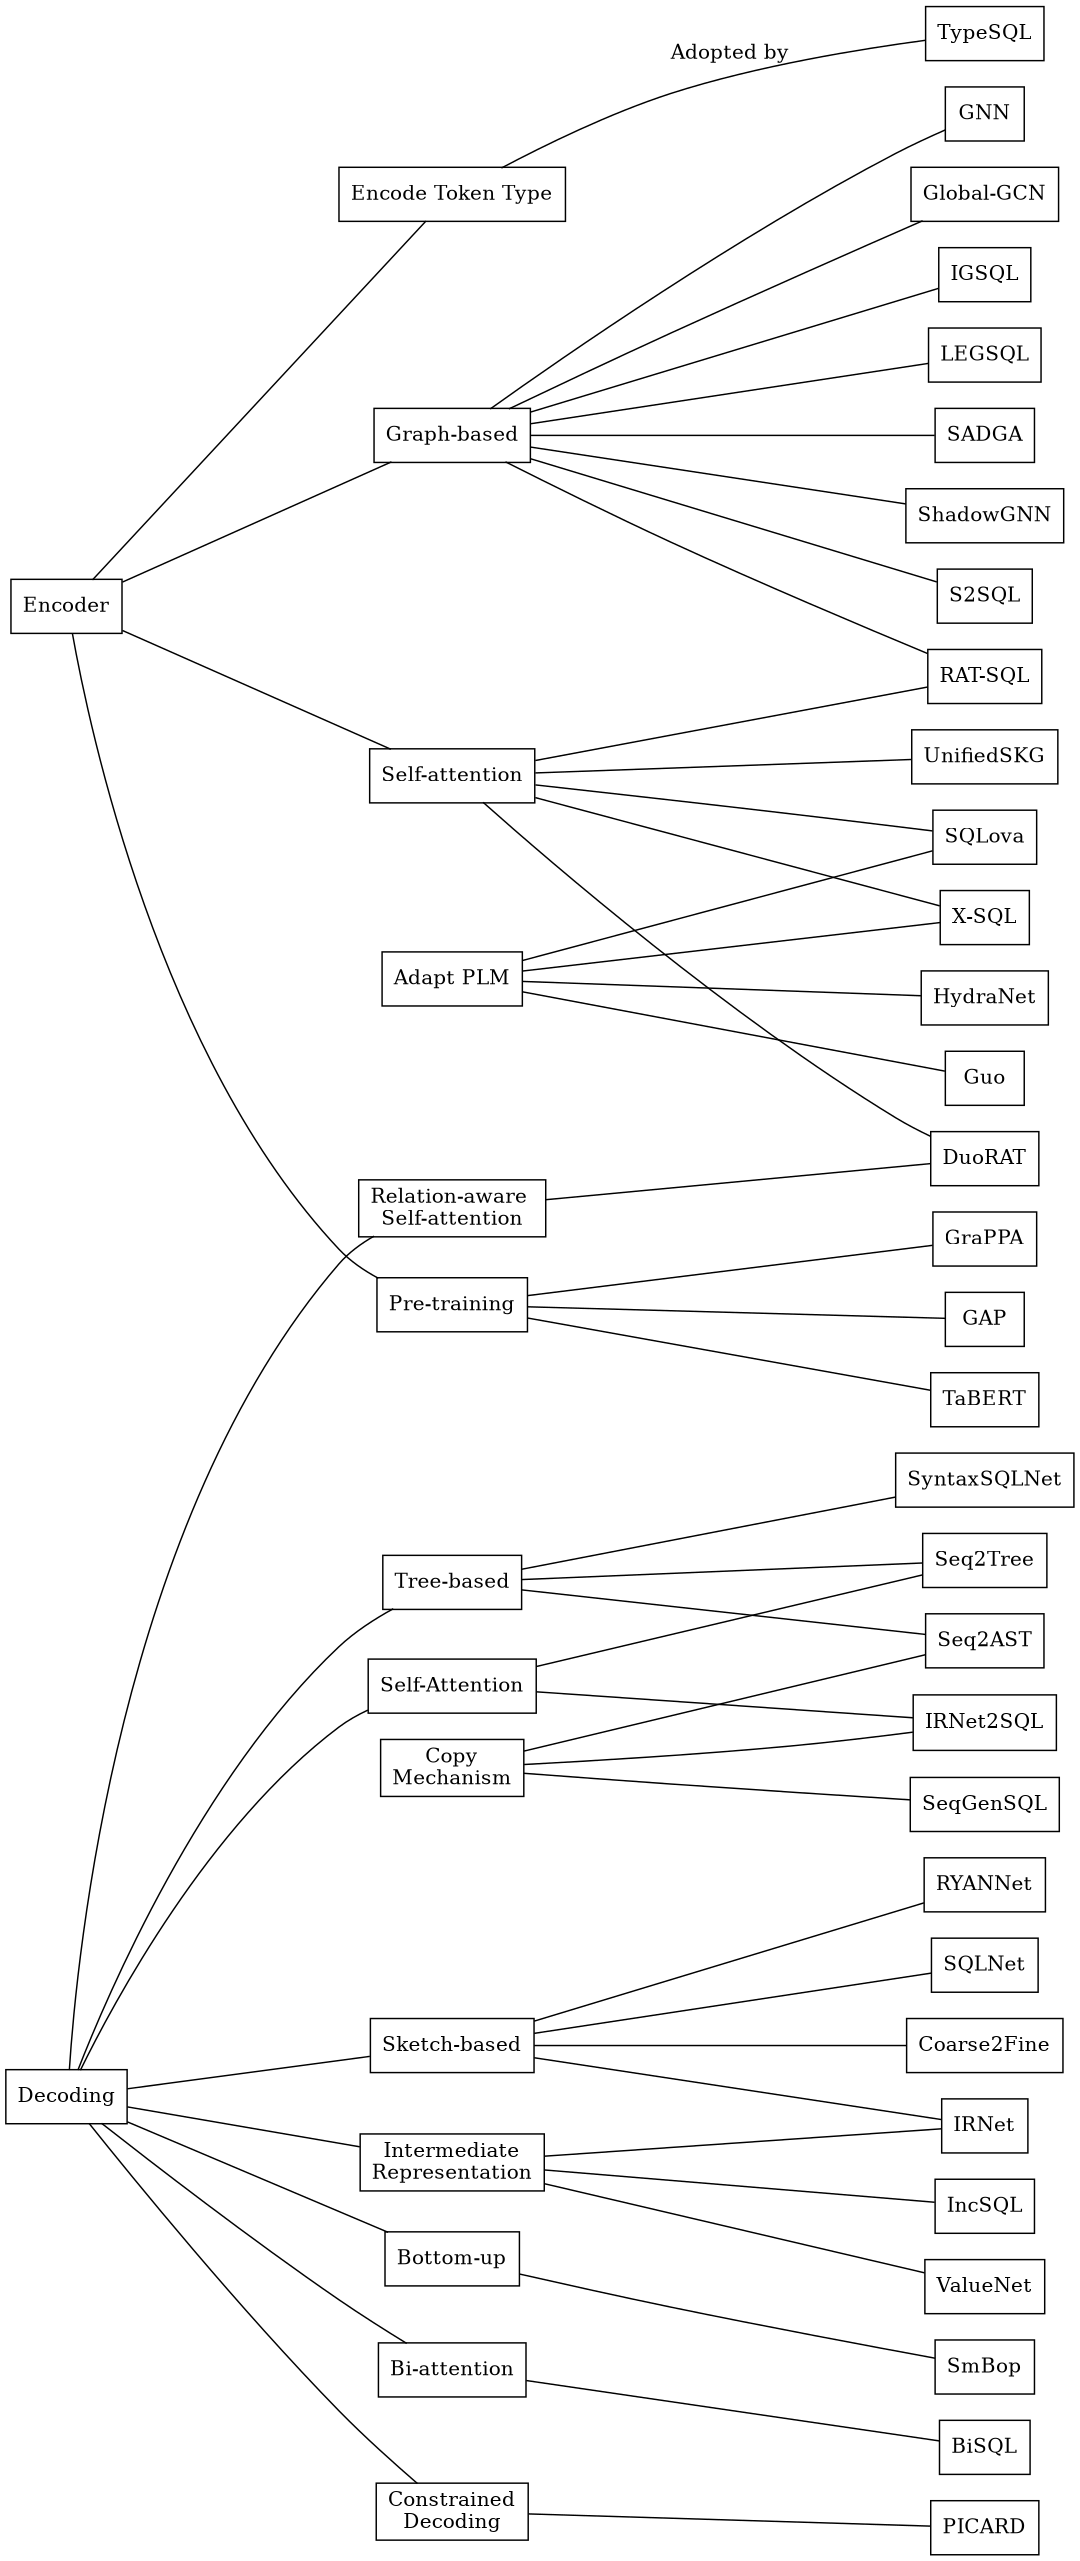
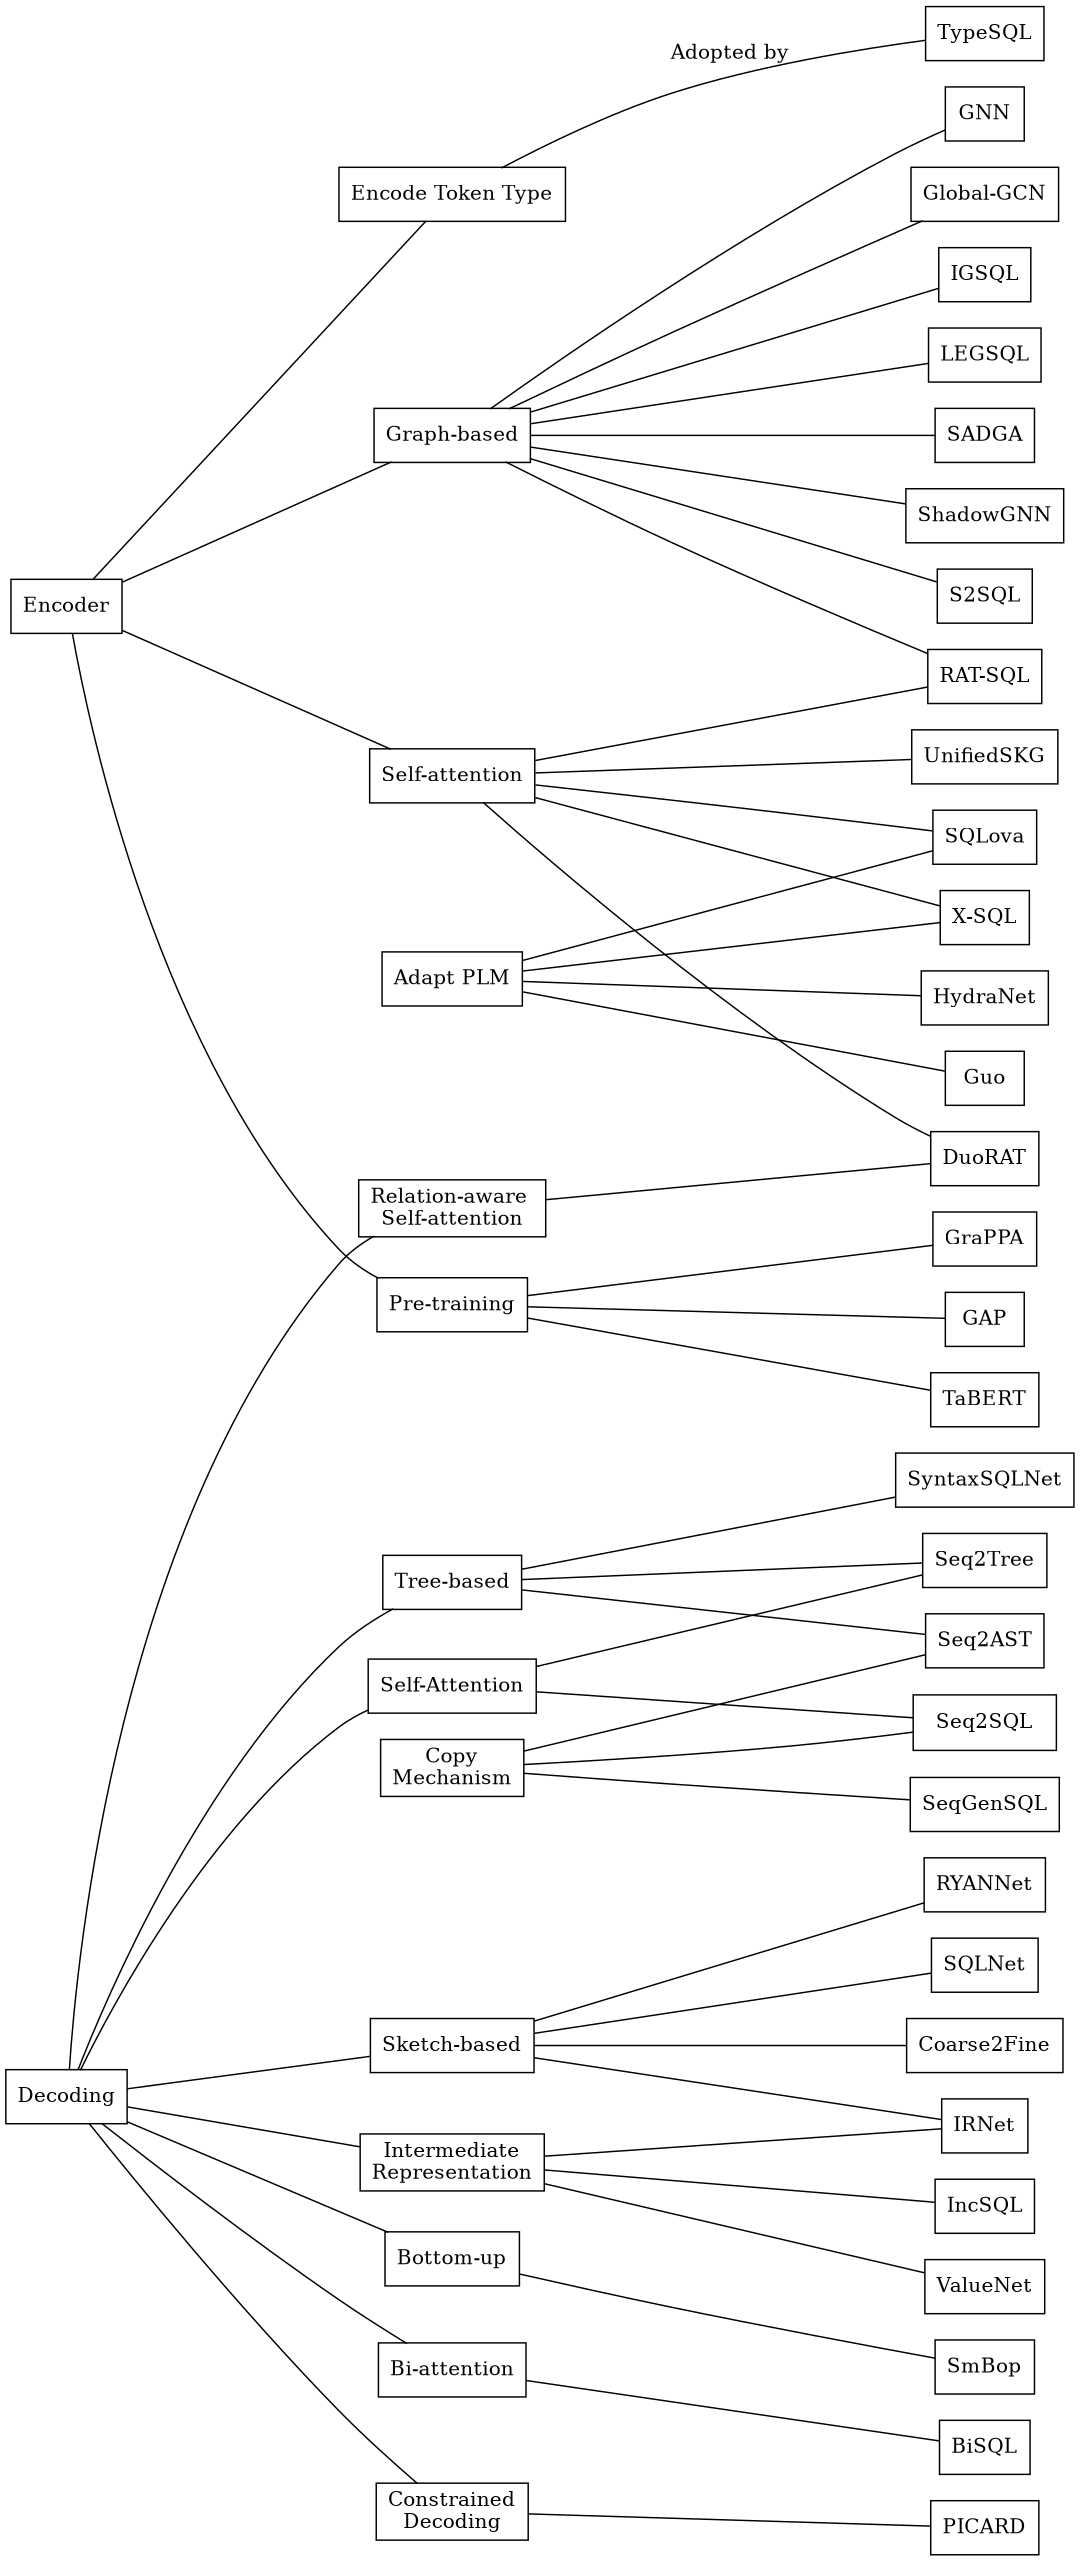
(985, 1723) -> (985, 1723)
